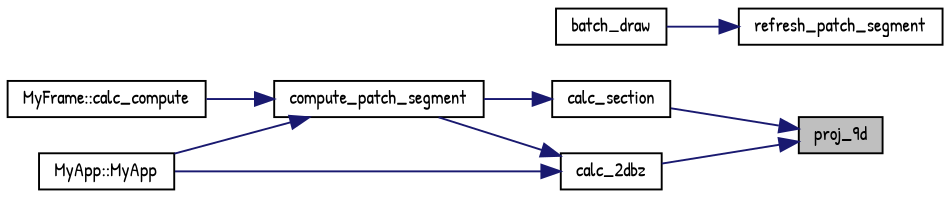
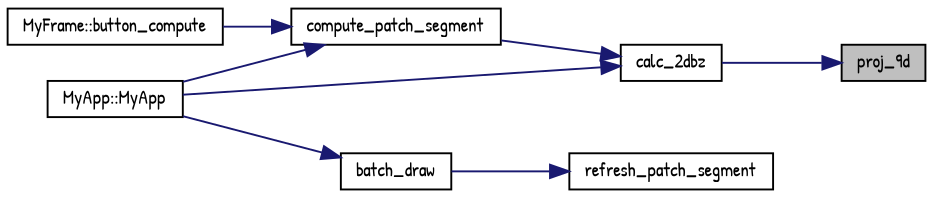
(107, 99) -> (115, 27)
(611, 99) -> none
none -> (252, 134)
